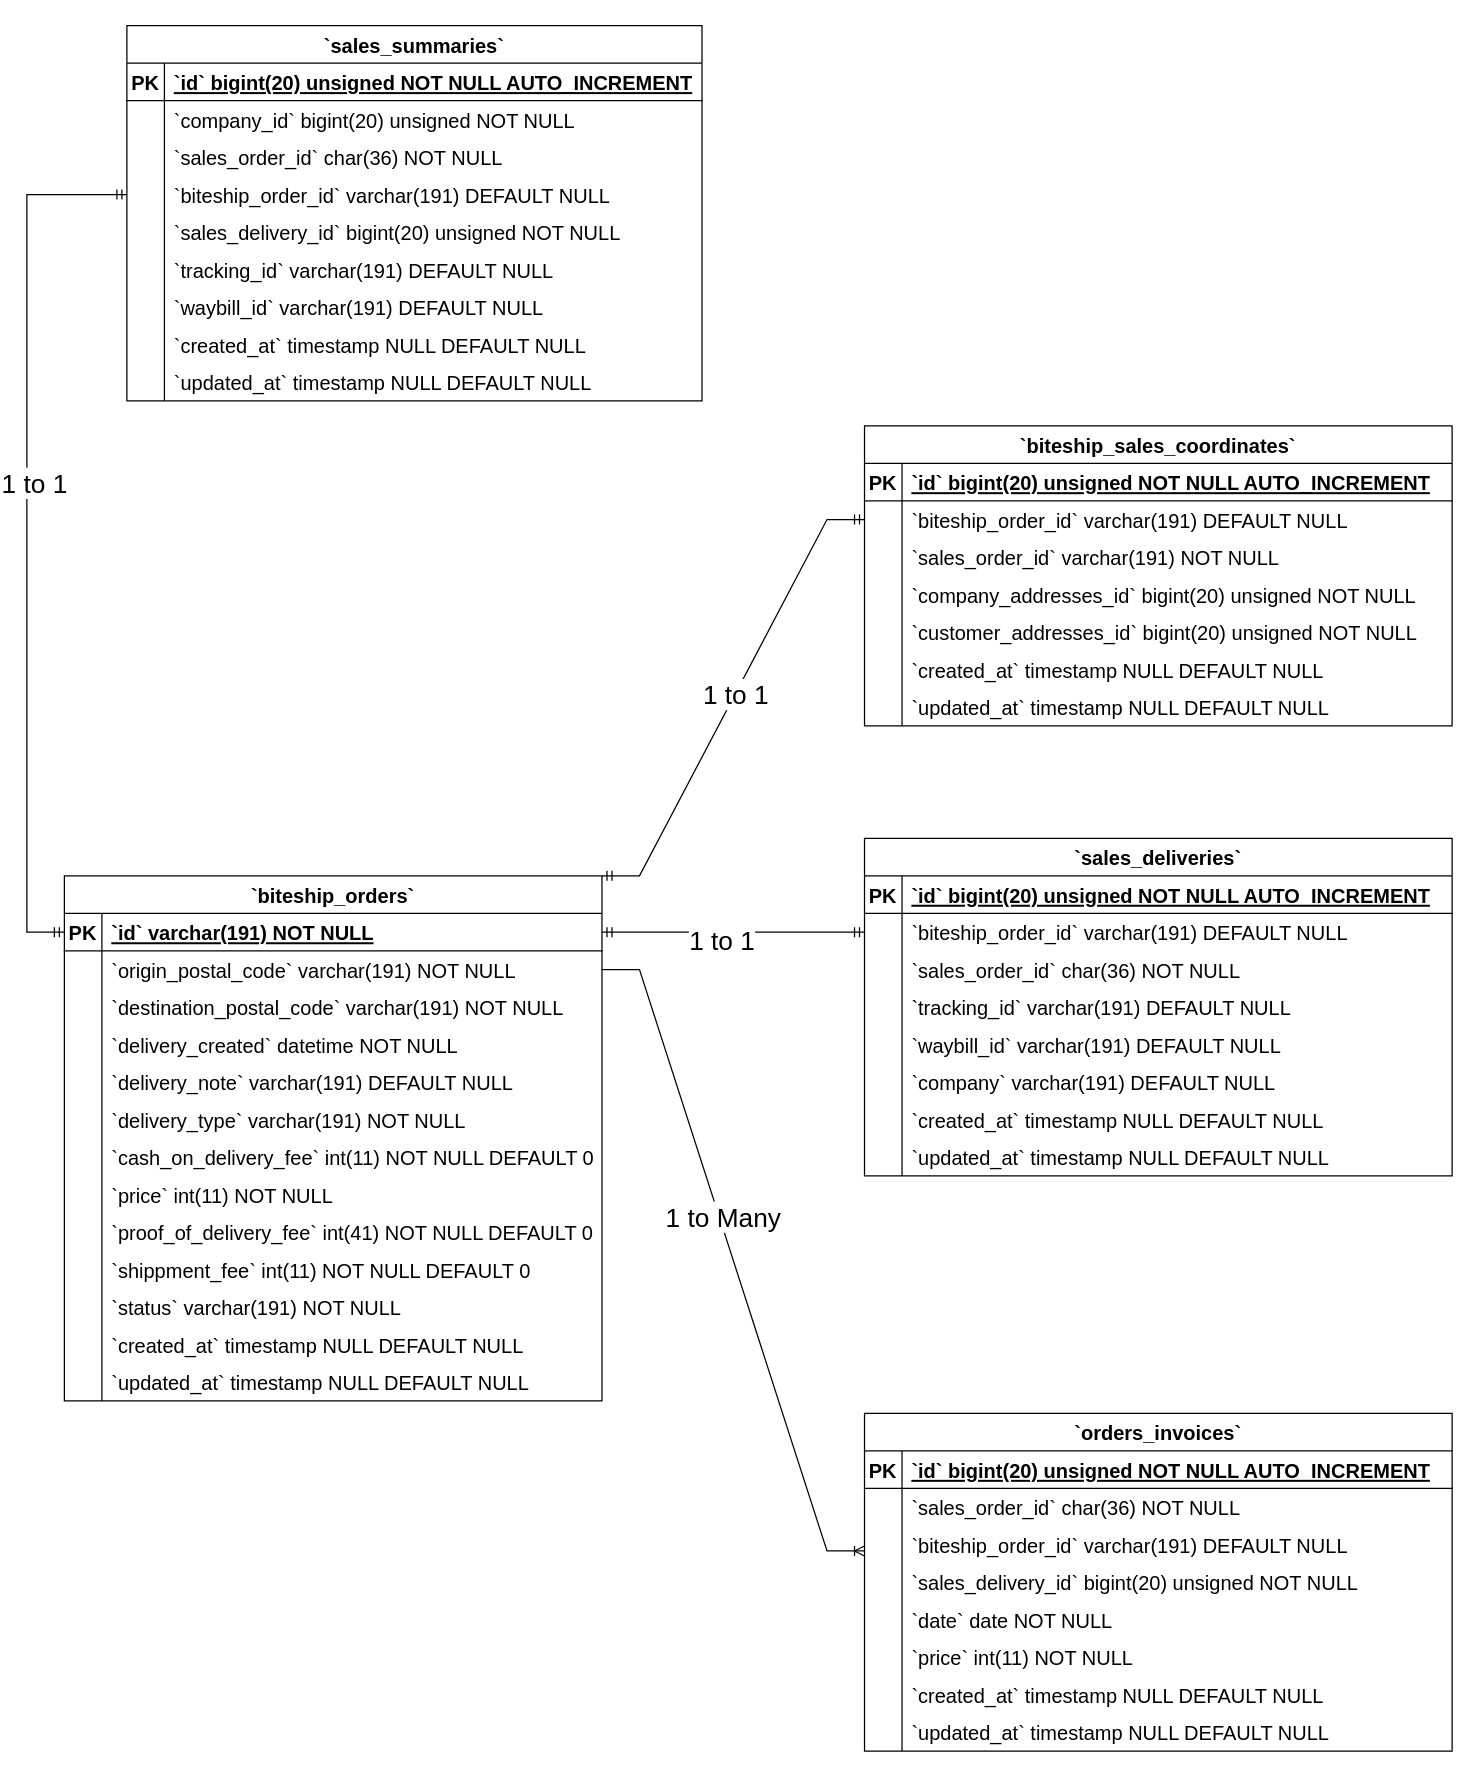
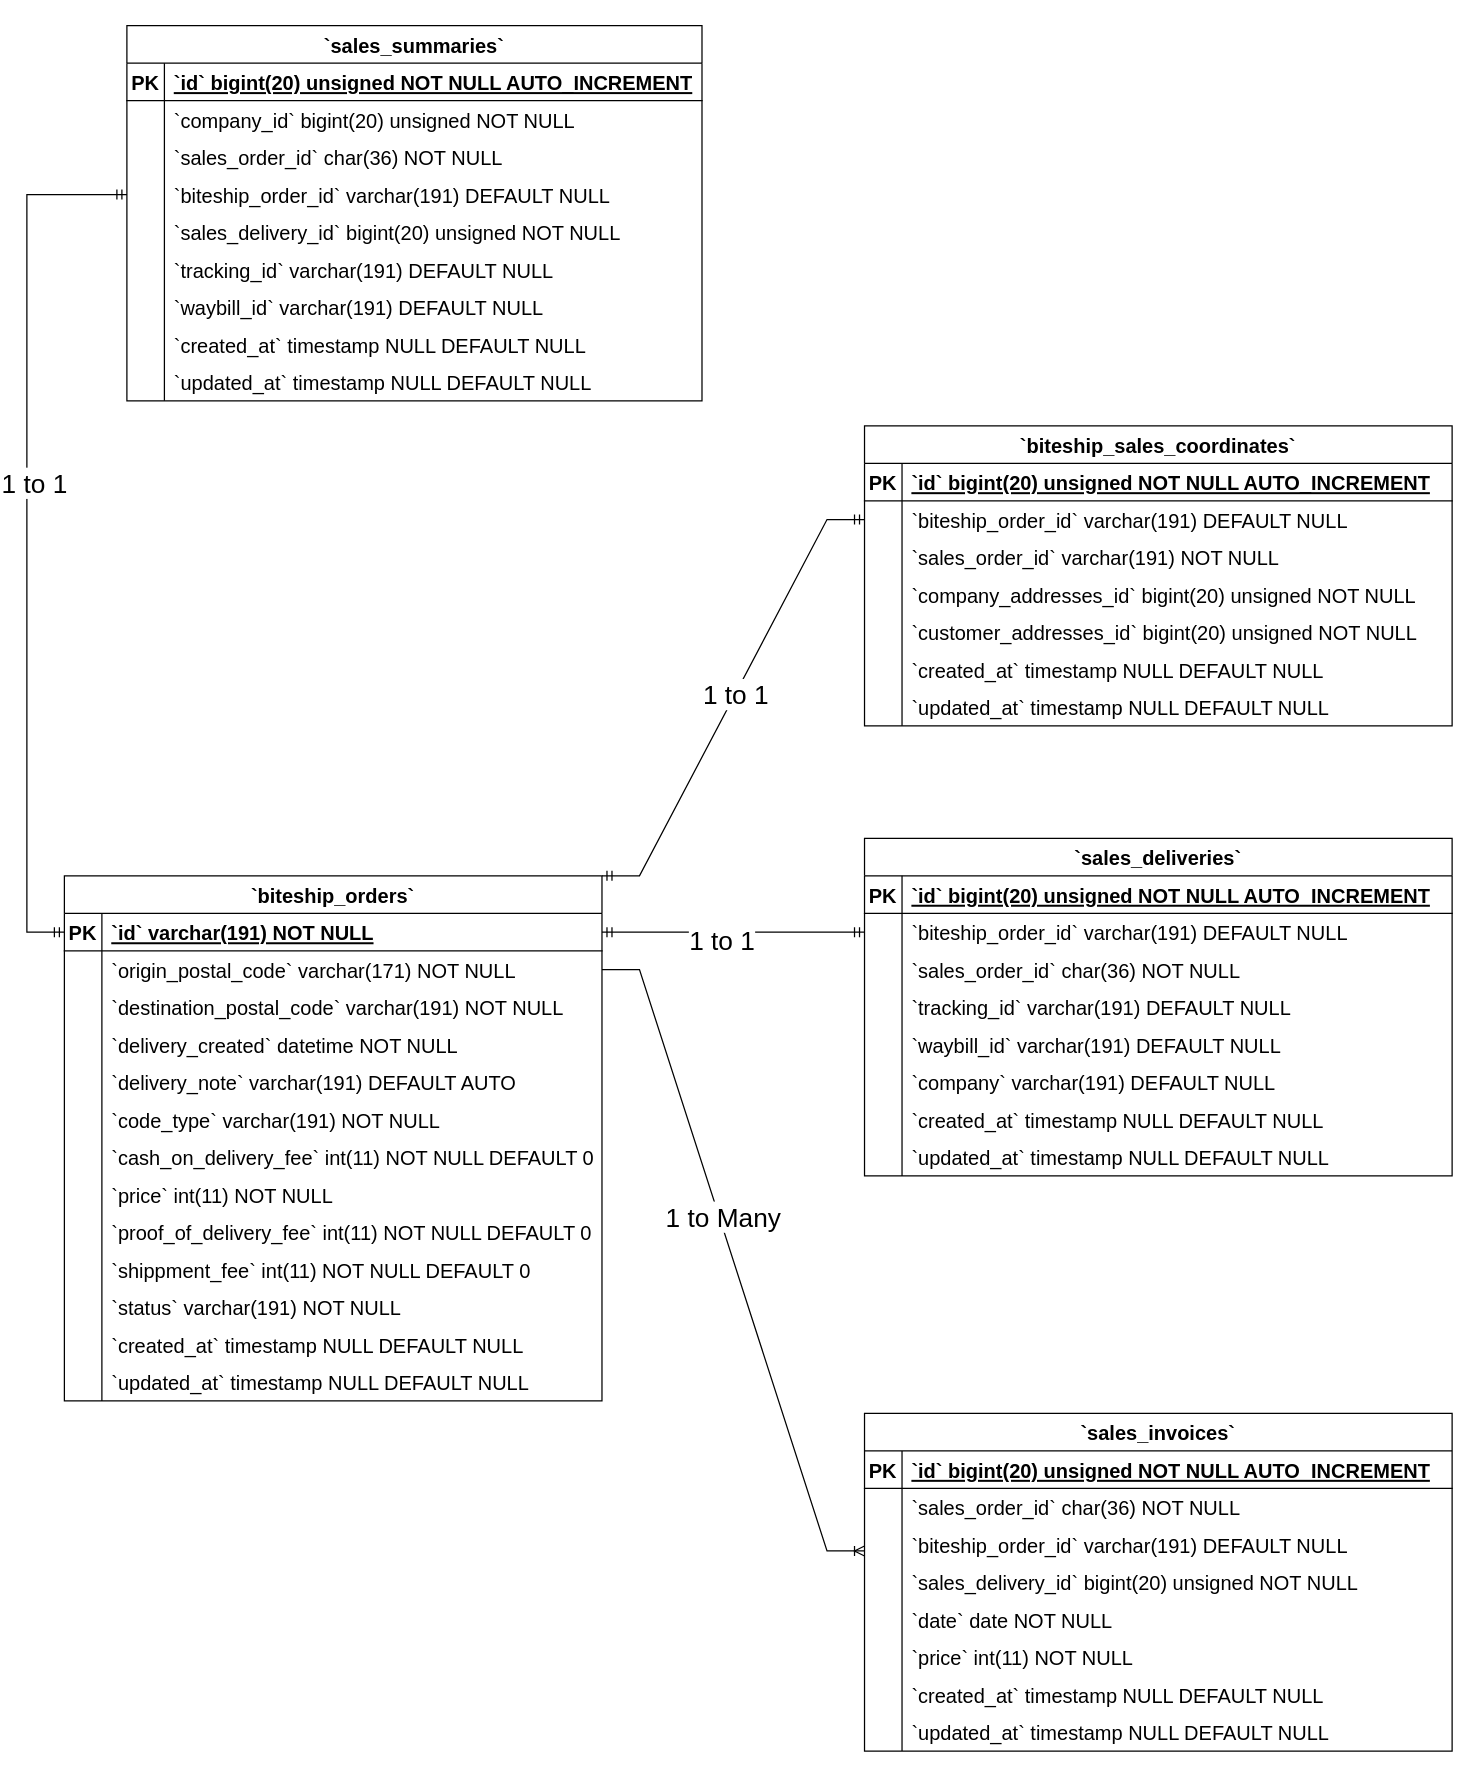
(331, 971) -> (331, 971)
(328, 1083) -> (328, 1083)
(305, 1121) -> (288, 1121)
(370, 1233) -> (370, 1233)
(1158, 1433) -> (1158, 1433)
